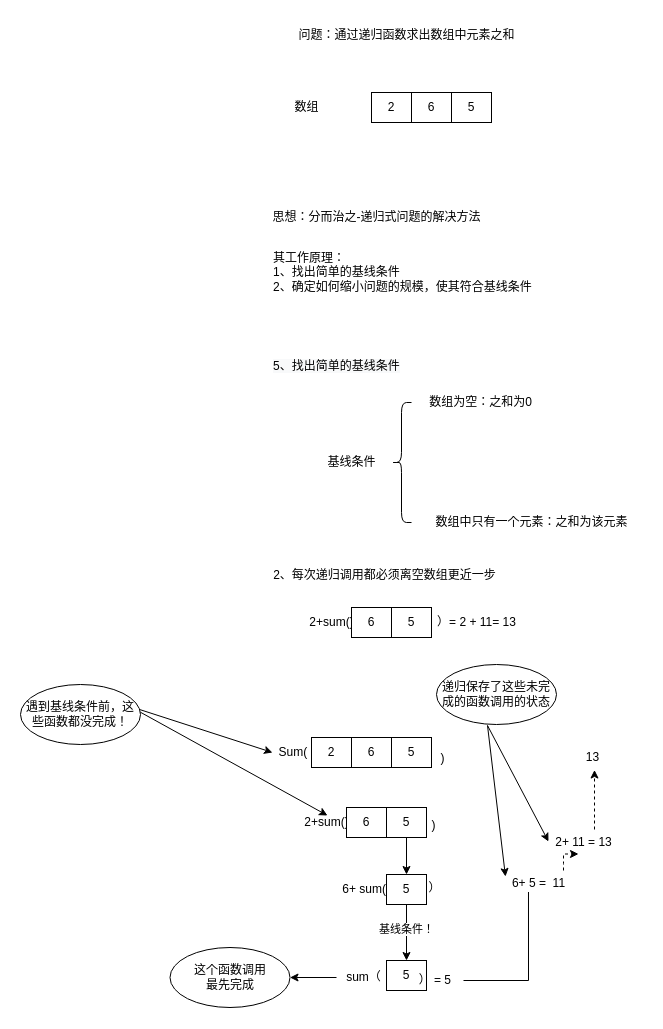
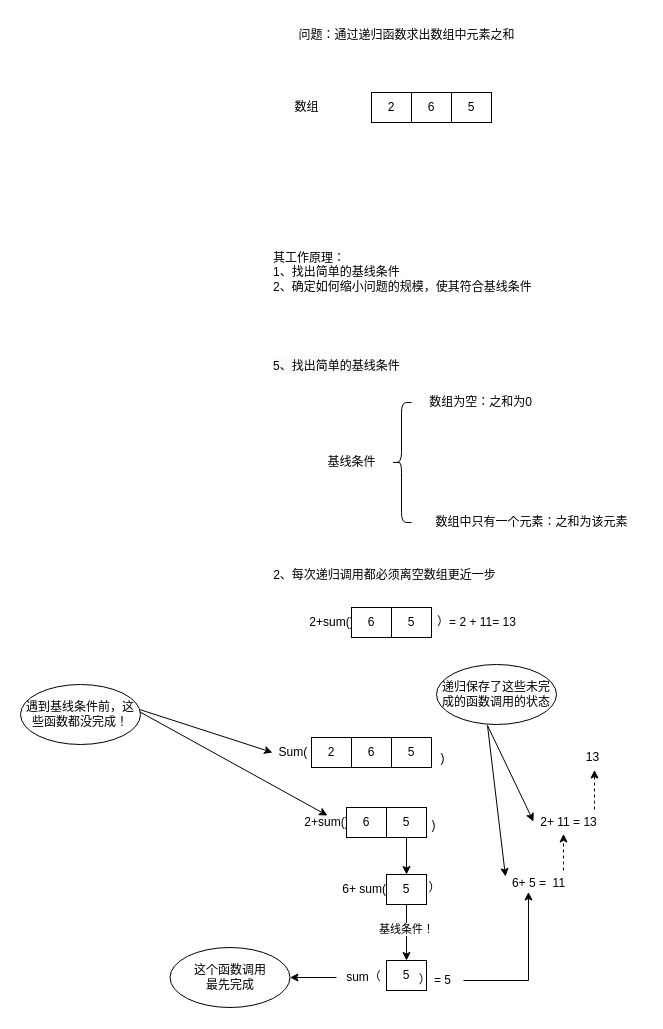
(377, 218) -> none
(583, 843) -> (568, 823)
(528, 897) -> (528, 900)
